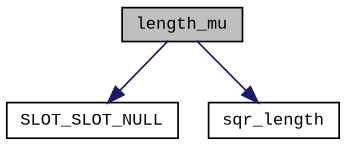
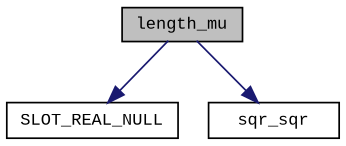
(92, 120) -> (92, 120)
(274, 120) -> (274, 120)
